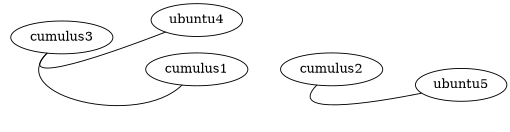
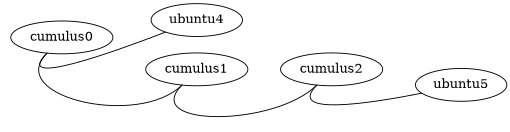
(62, 37) -> (62, 37)
none -> (237, 115)
